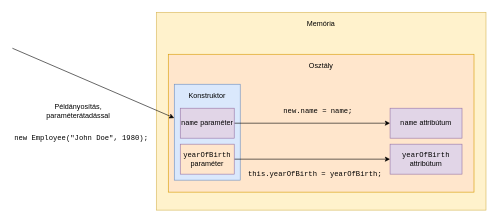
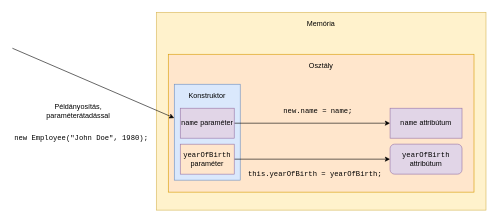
(426, 159) -> (426, 159)
